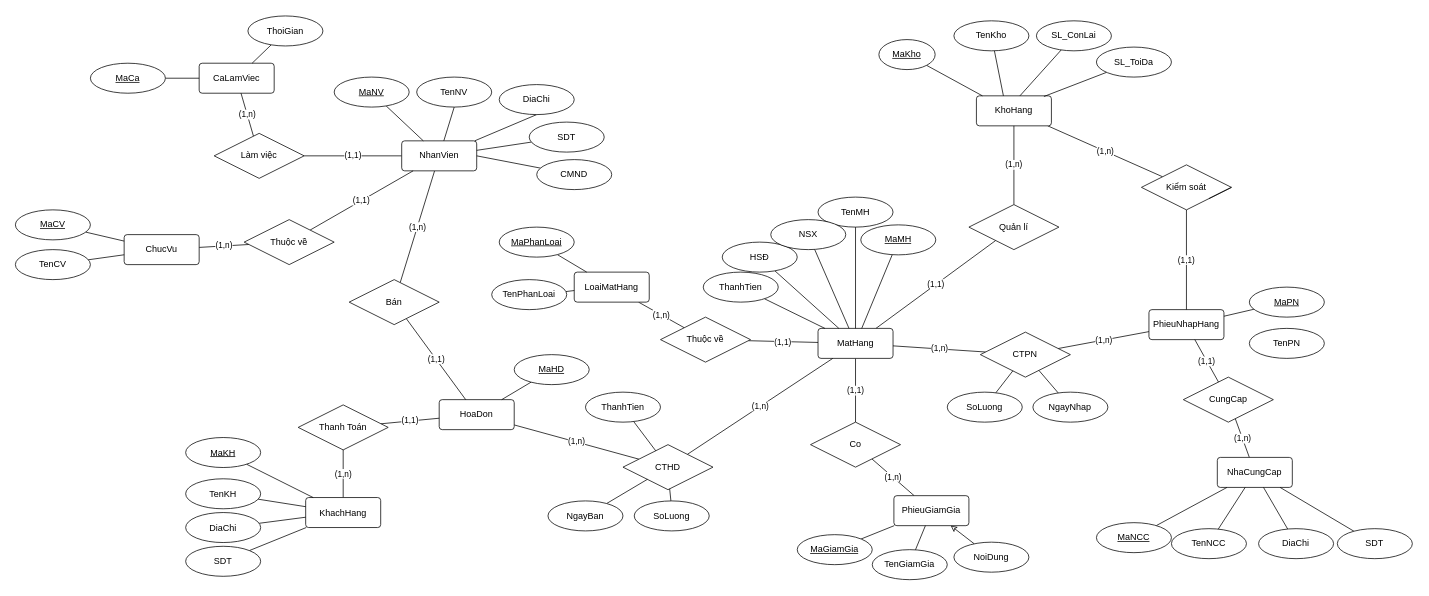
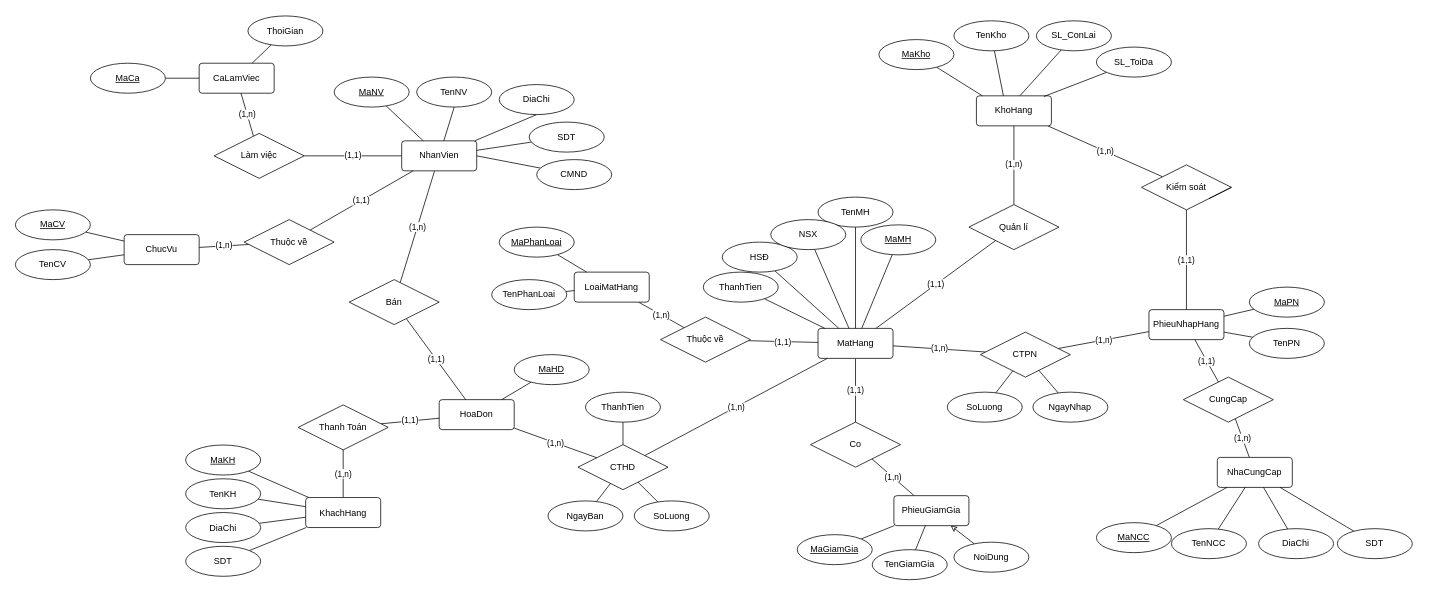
(907, 54) -> (916, 54)
none -> (1239, 335)
(223, 452) -> (223, 460)
(668, 467) -> (623, 467)
